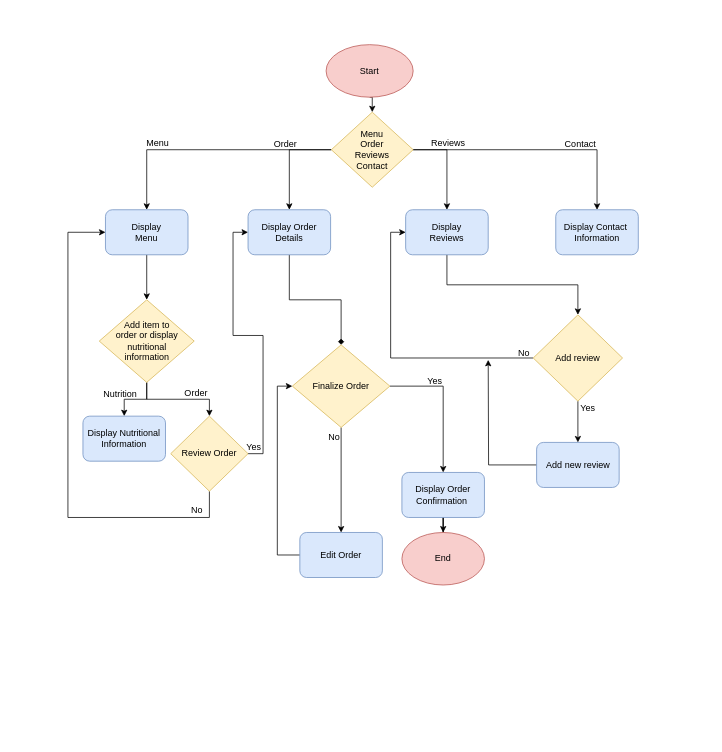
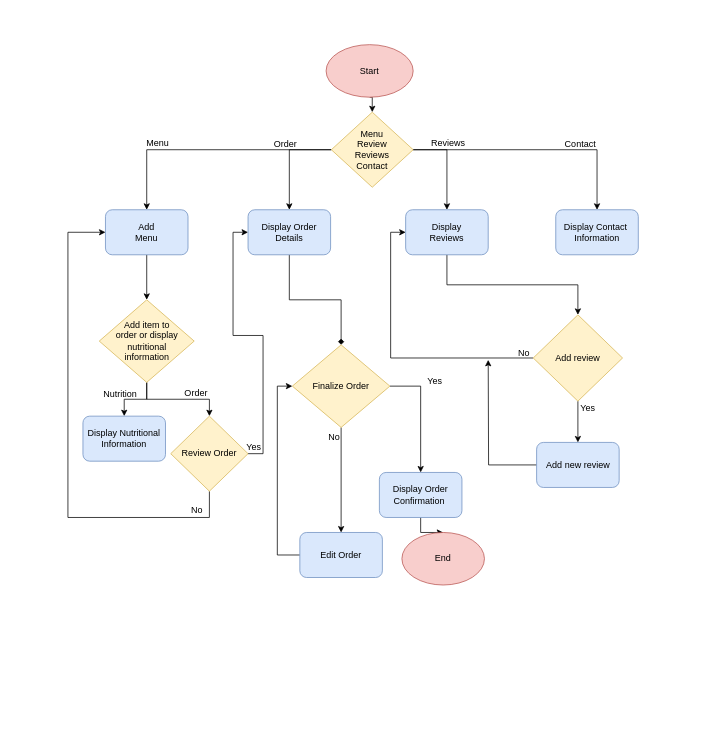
(372, 150) -> (372, 150)
(147, 232) -> (147, 232)
(443, 495) -> (420, 495)
